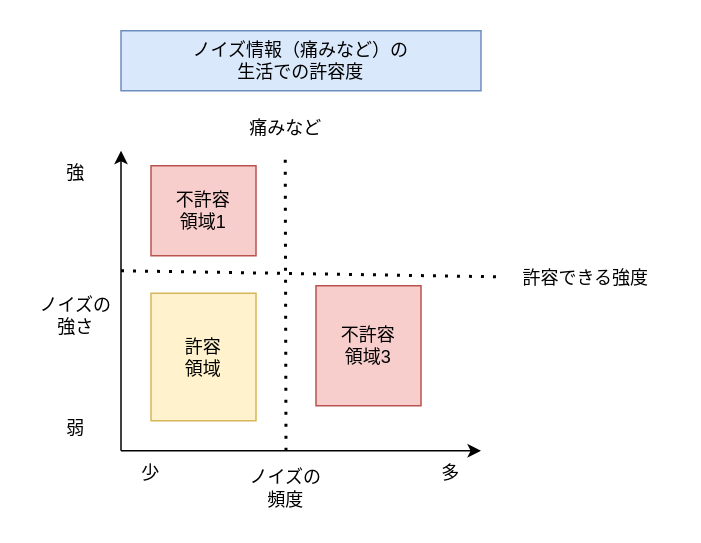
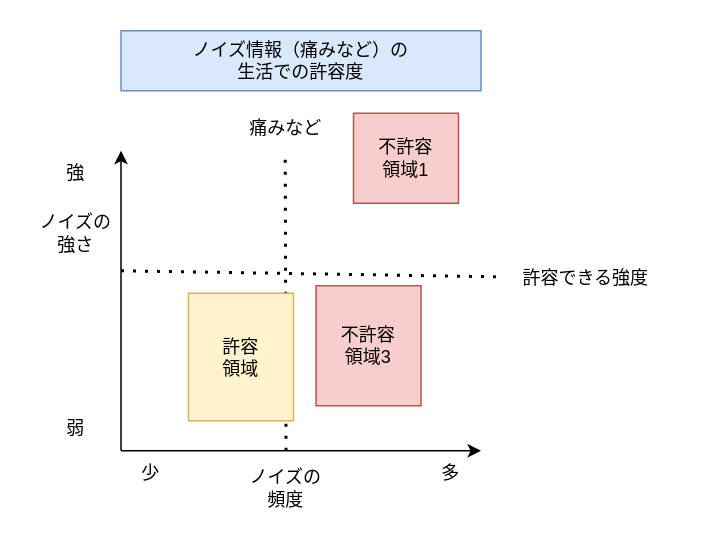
(203, 211) -> (406, 158)
(76, 316) -> (76, 233)
(203, 357) -> (241, 357)
